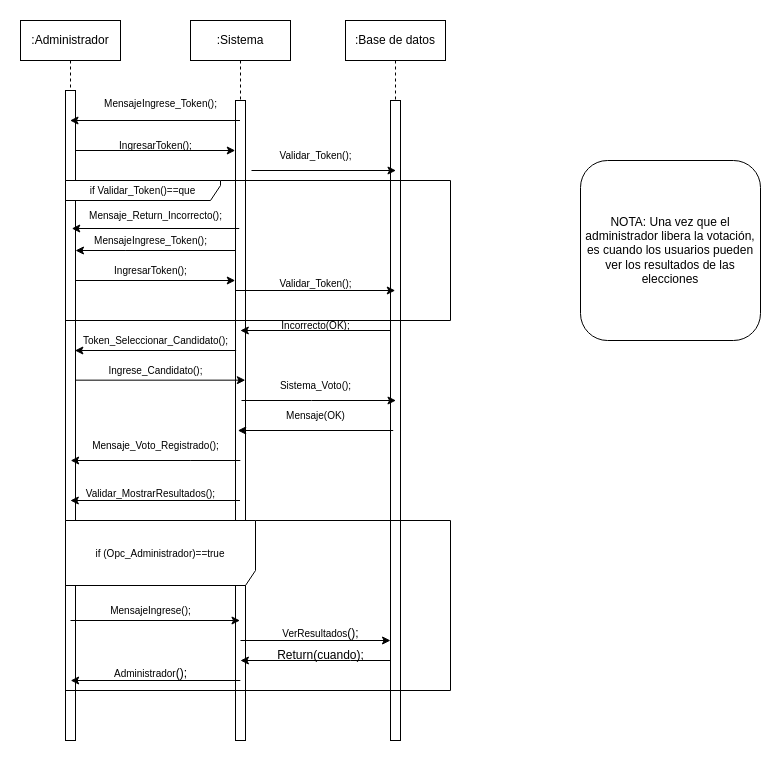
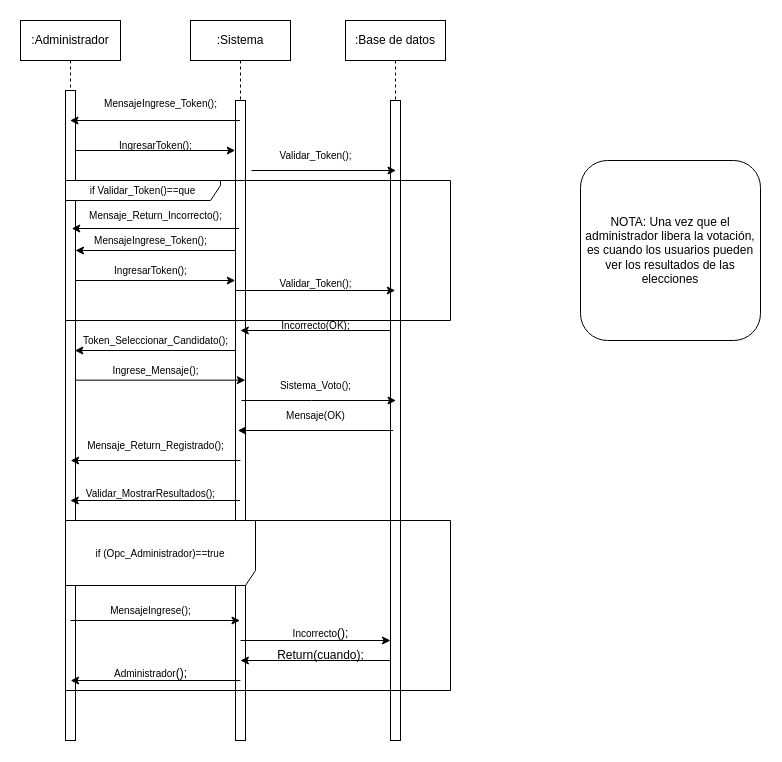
(156, 371) -> (156, 371)
(156, 446) -> (156, 446)
(321, 634) -> (321, 634)
